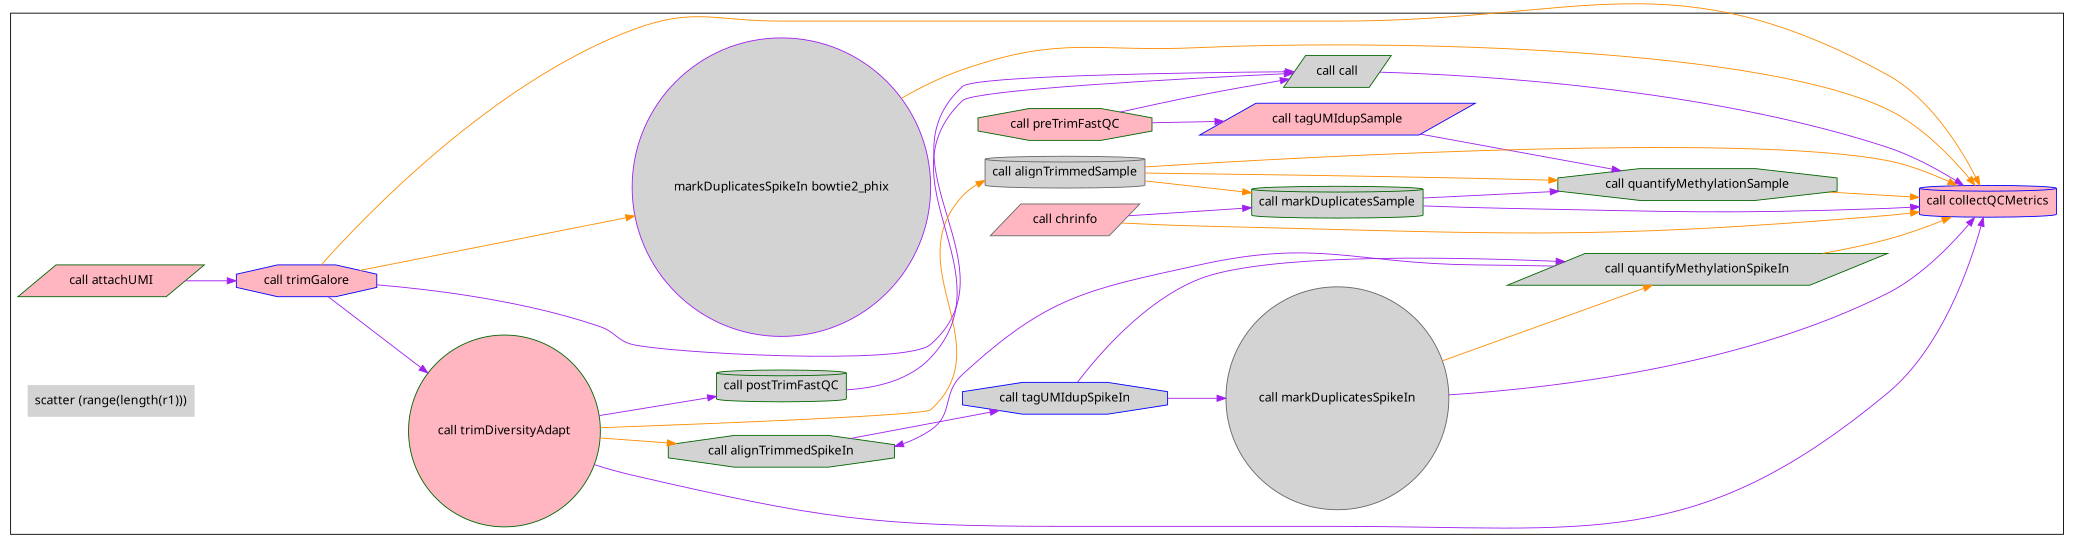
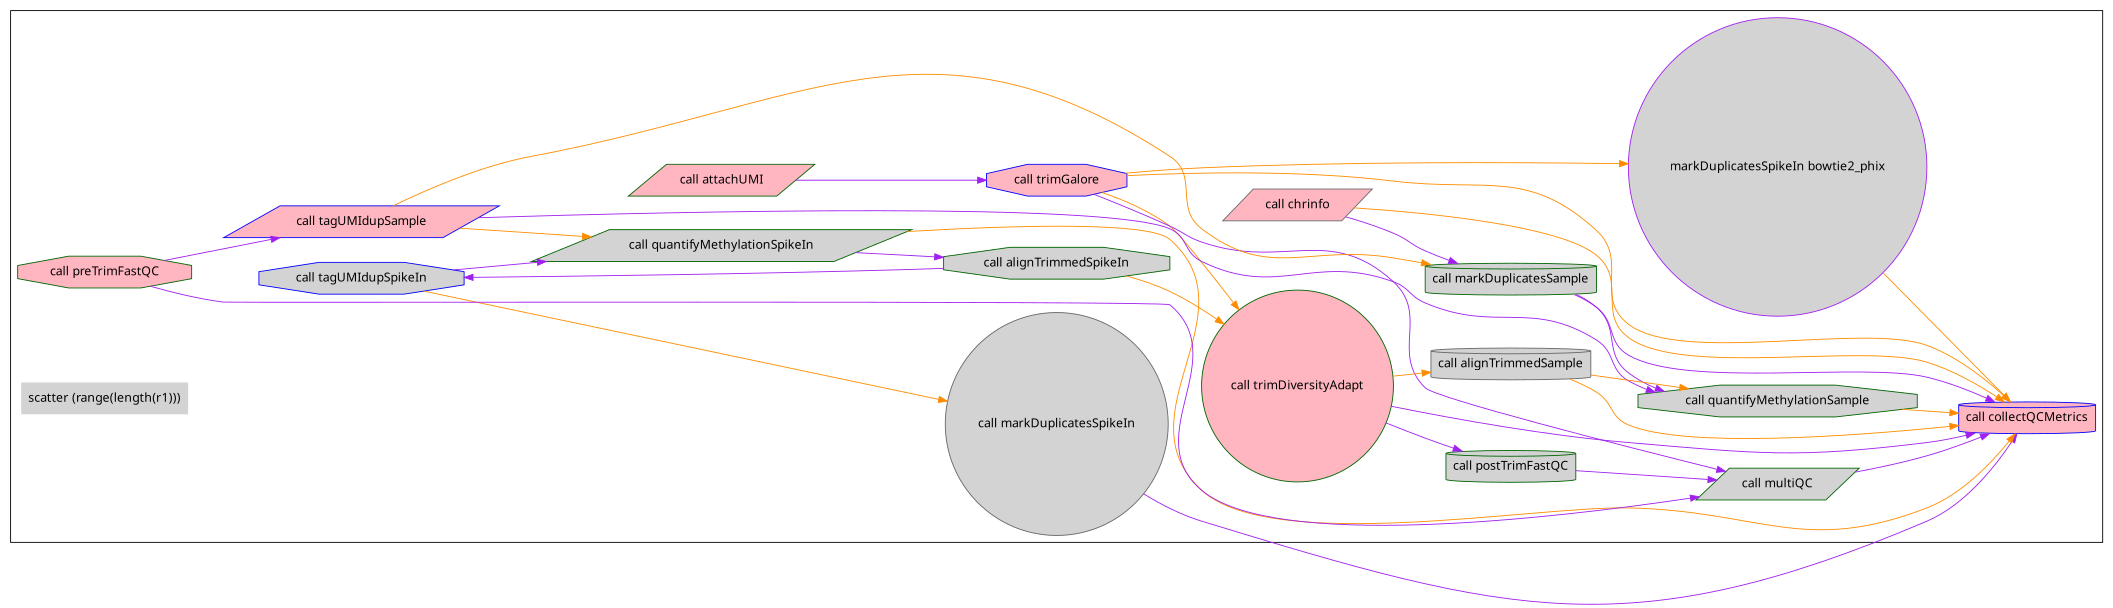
(1337, 71) -> (1778, 484)
(1194, 186) -> (936, 74)
(1543, 325) -> (521, 232)
(375, 332) -> (1178, 234)
(1192, 398) -> (681, 345)
(634, 440) -> (1174, 293)
